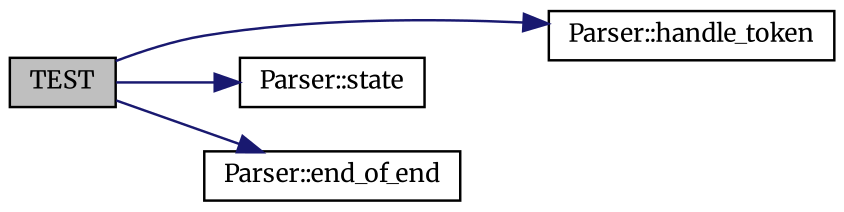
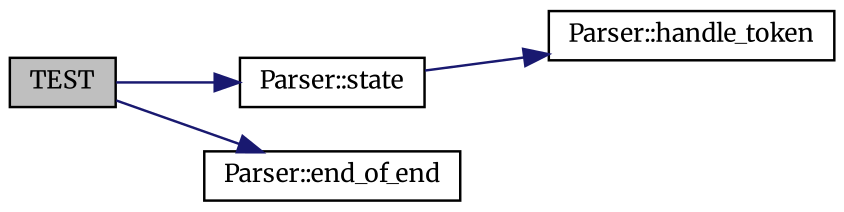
(317, 23) -> (475, 64)
